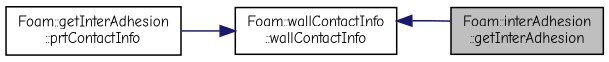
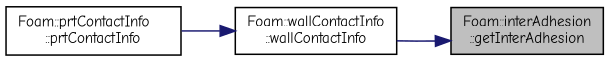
(431, 21) -> (416, 41)
(94, 31) -> (94, 31)
